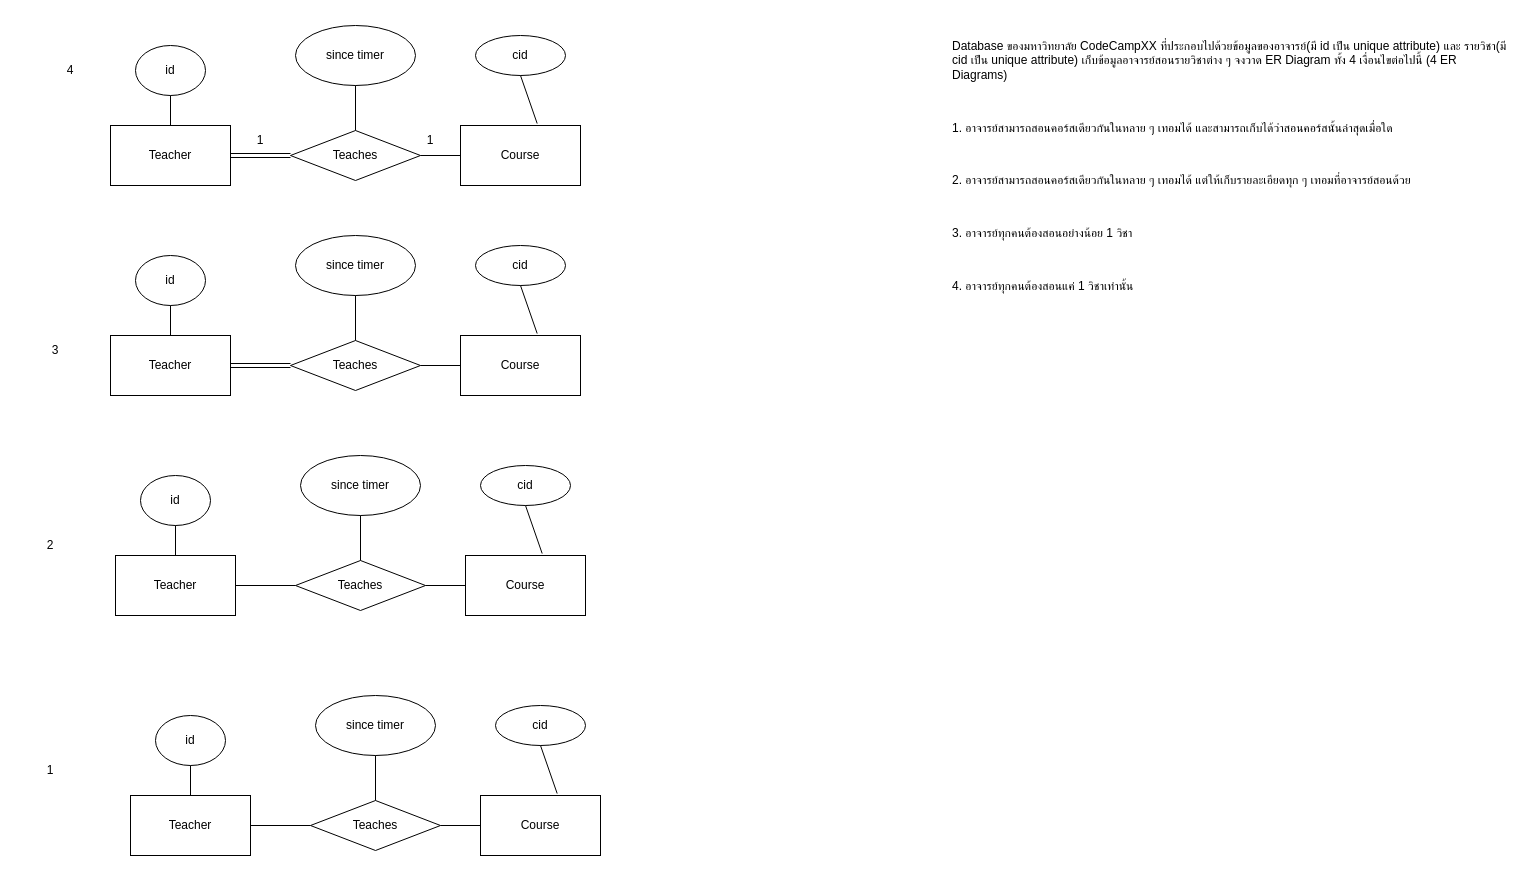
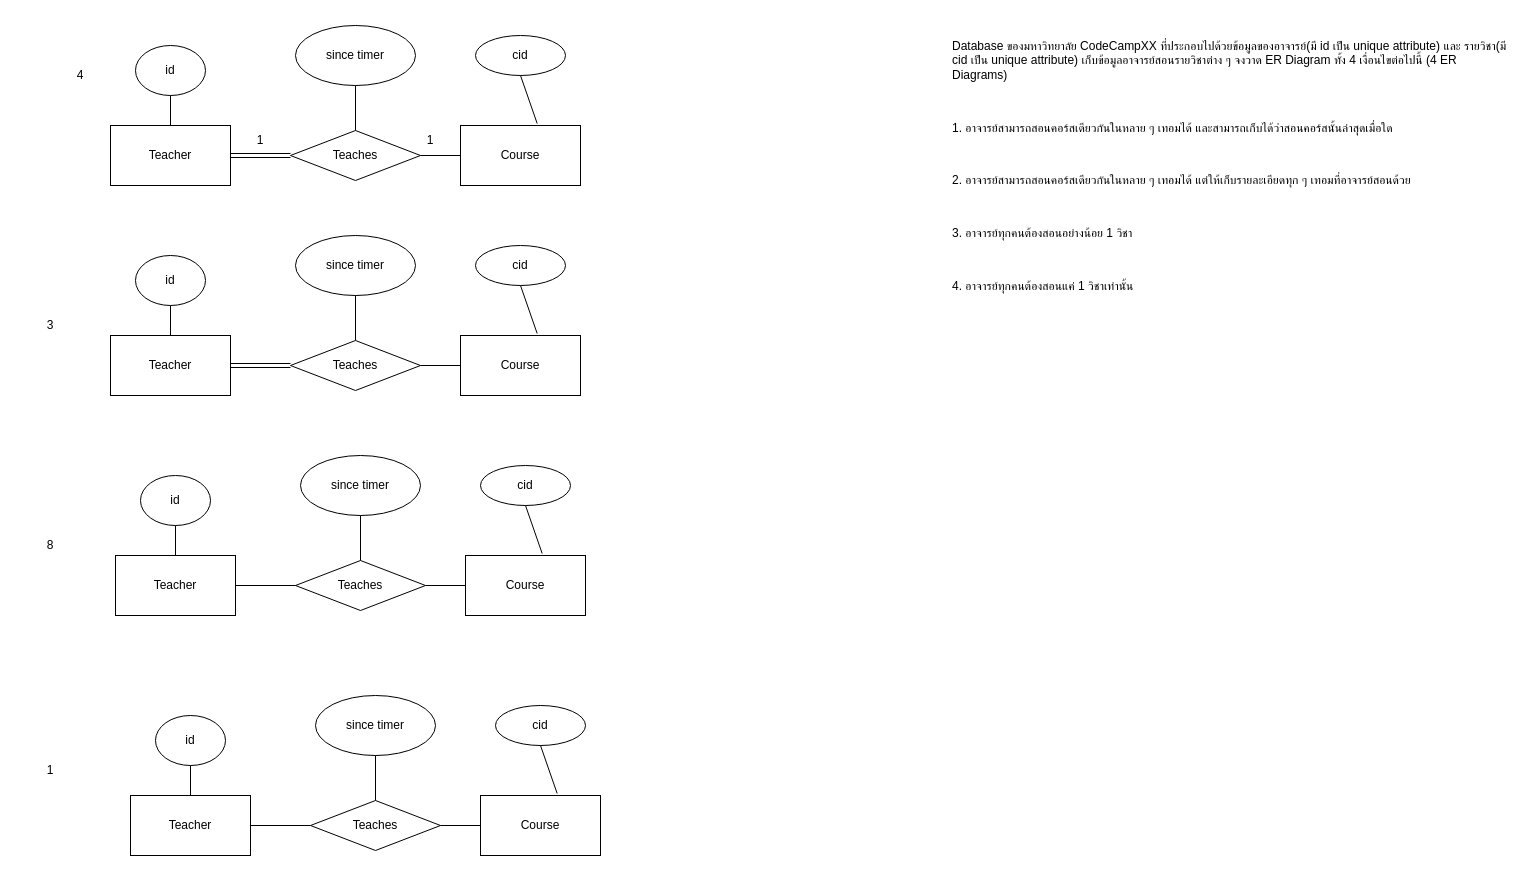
(71, 71) -> (81, 76)
(56, 351) -> (51, 326)
(51, 546) -> (51, 546)
